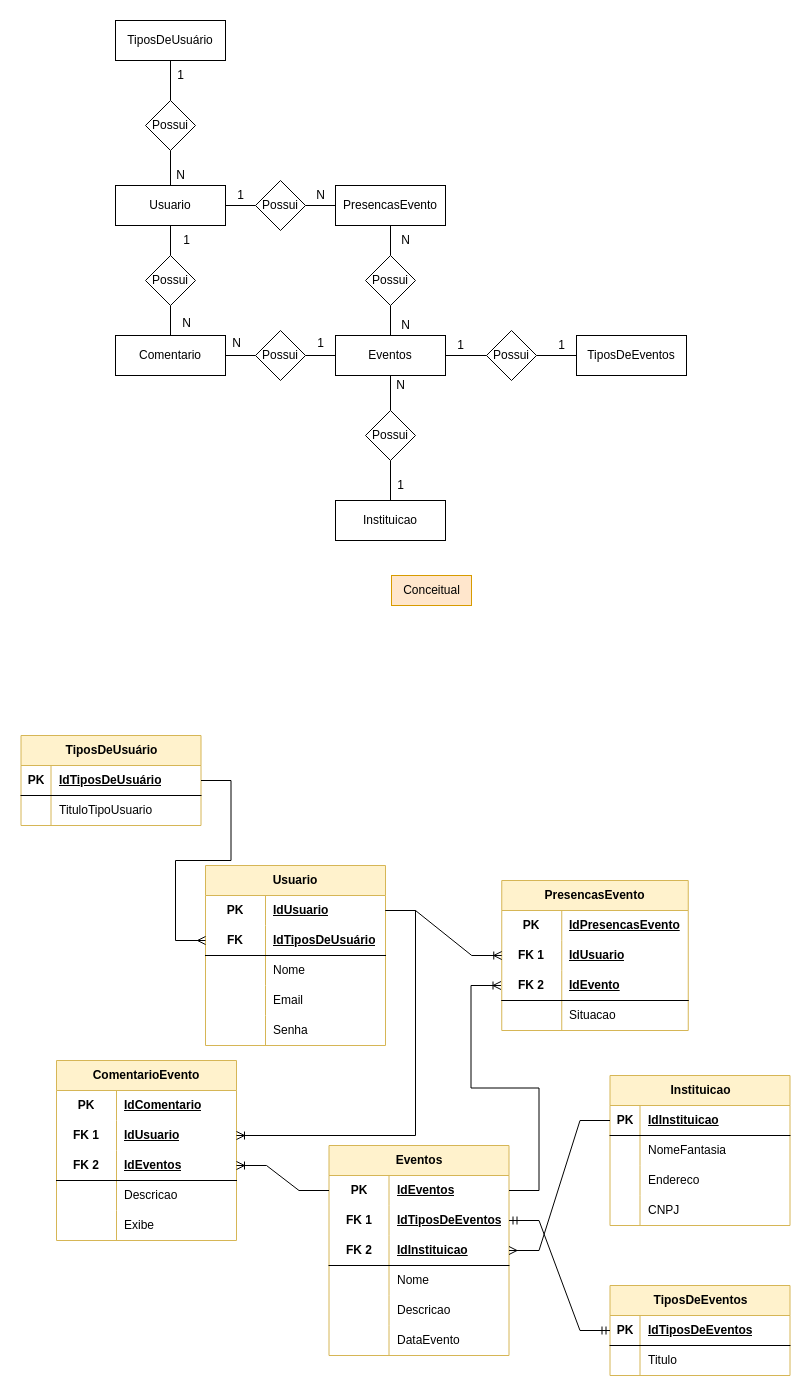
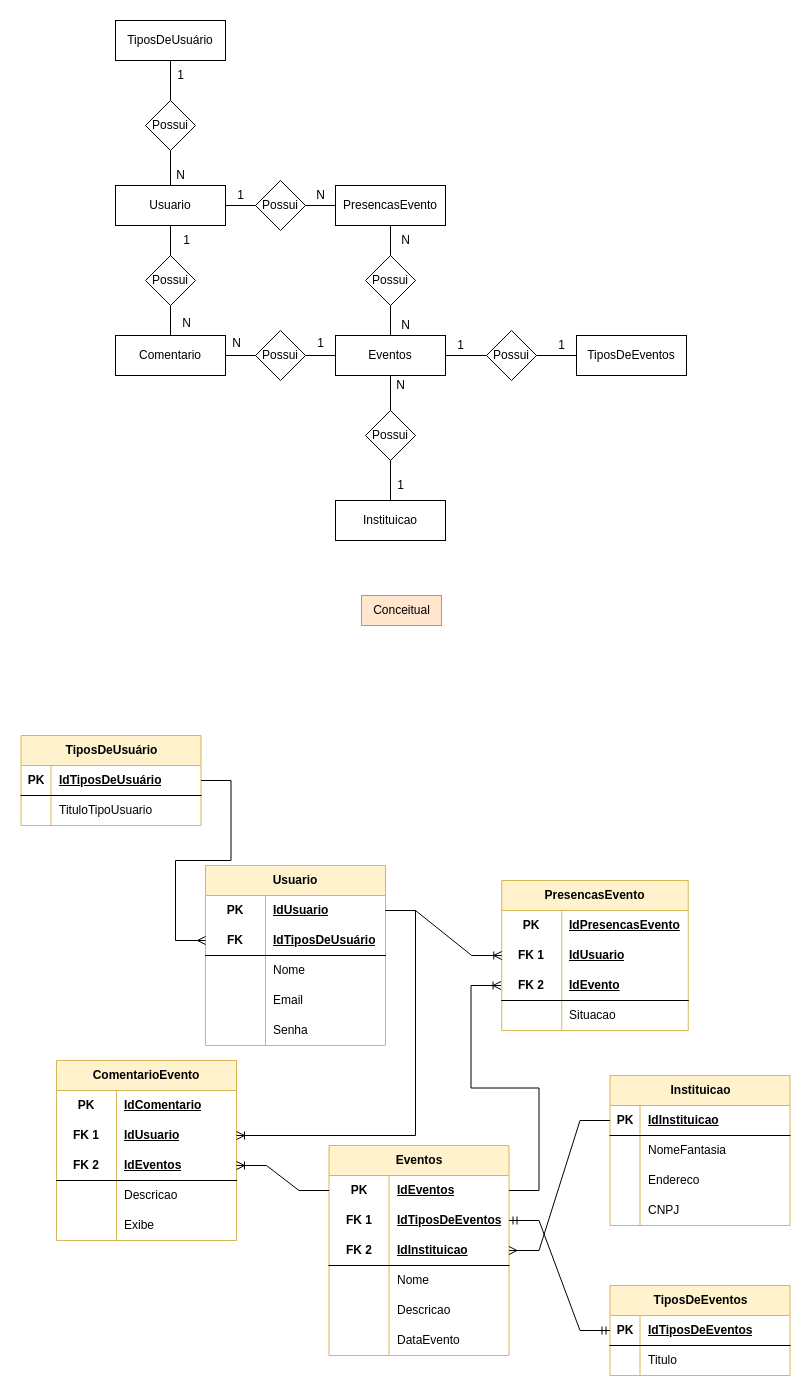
(432, 591) -> (402, 611)
